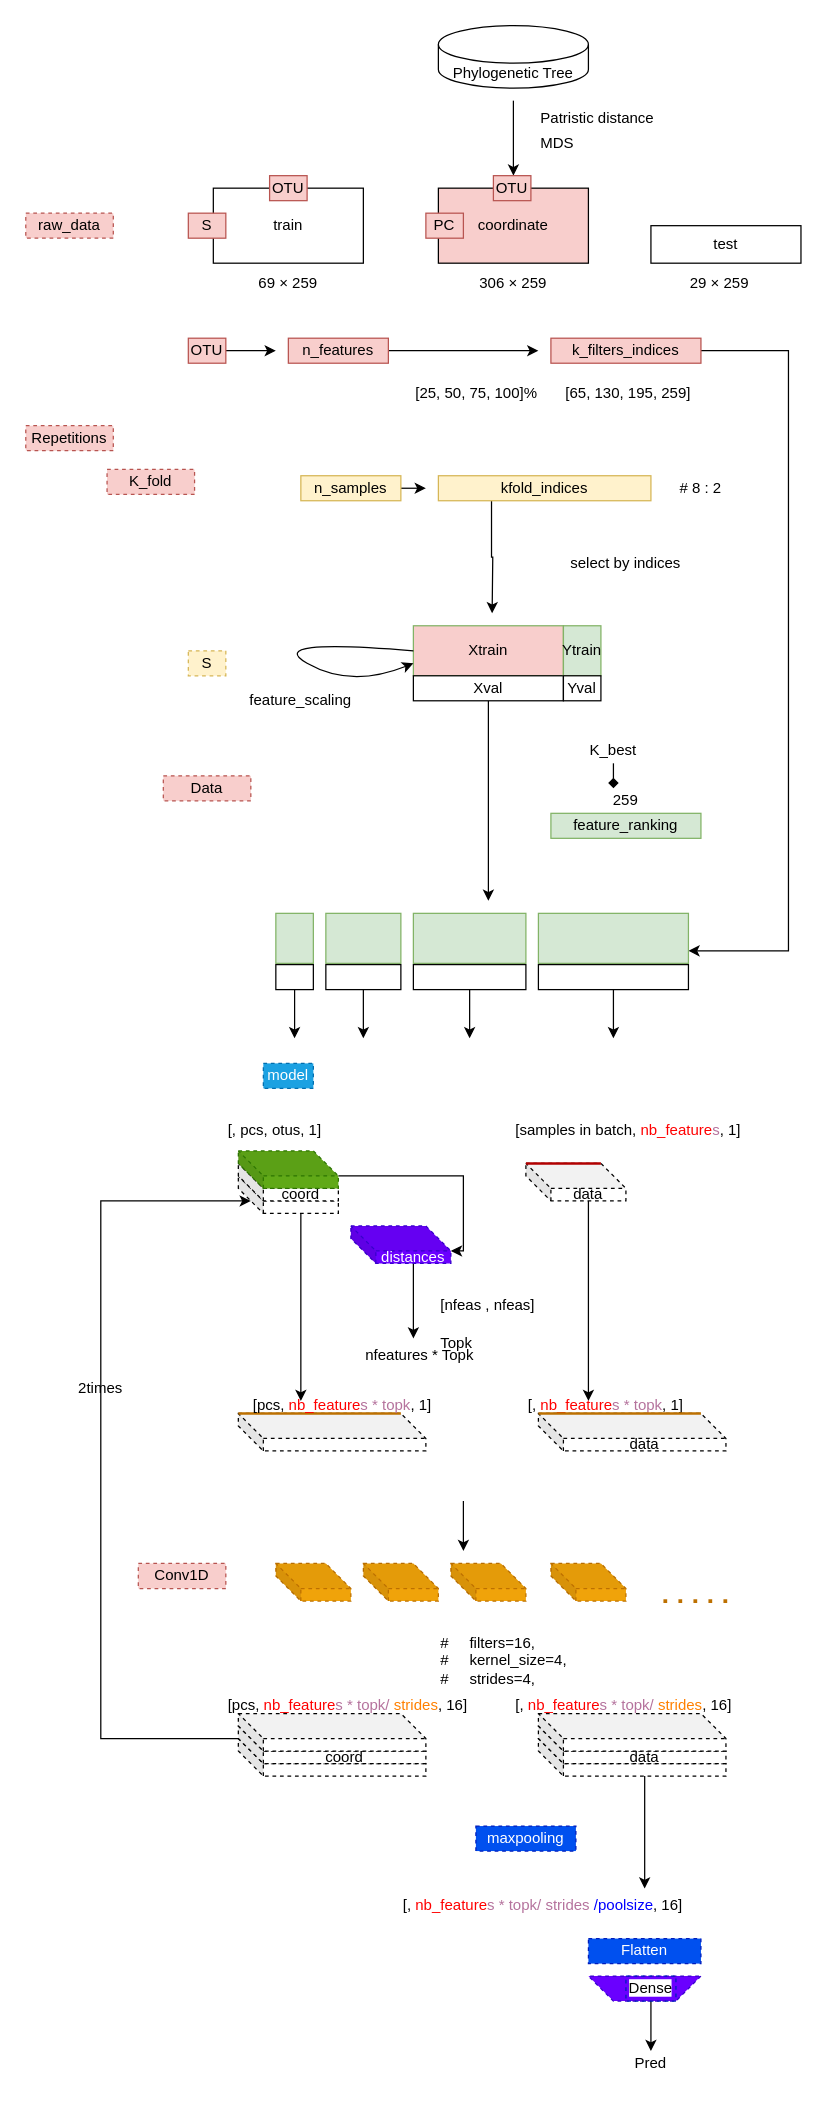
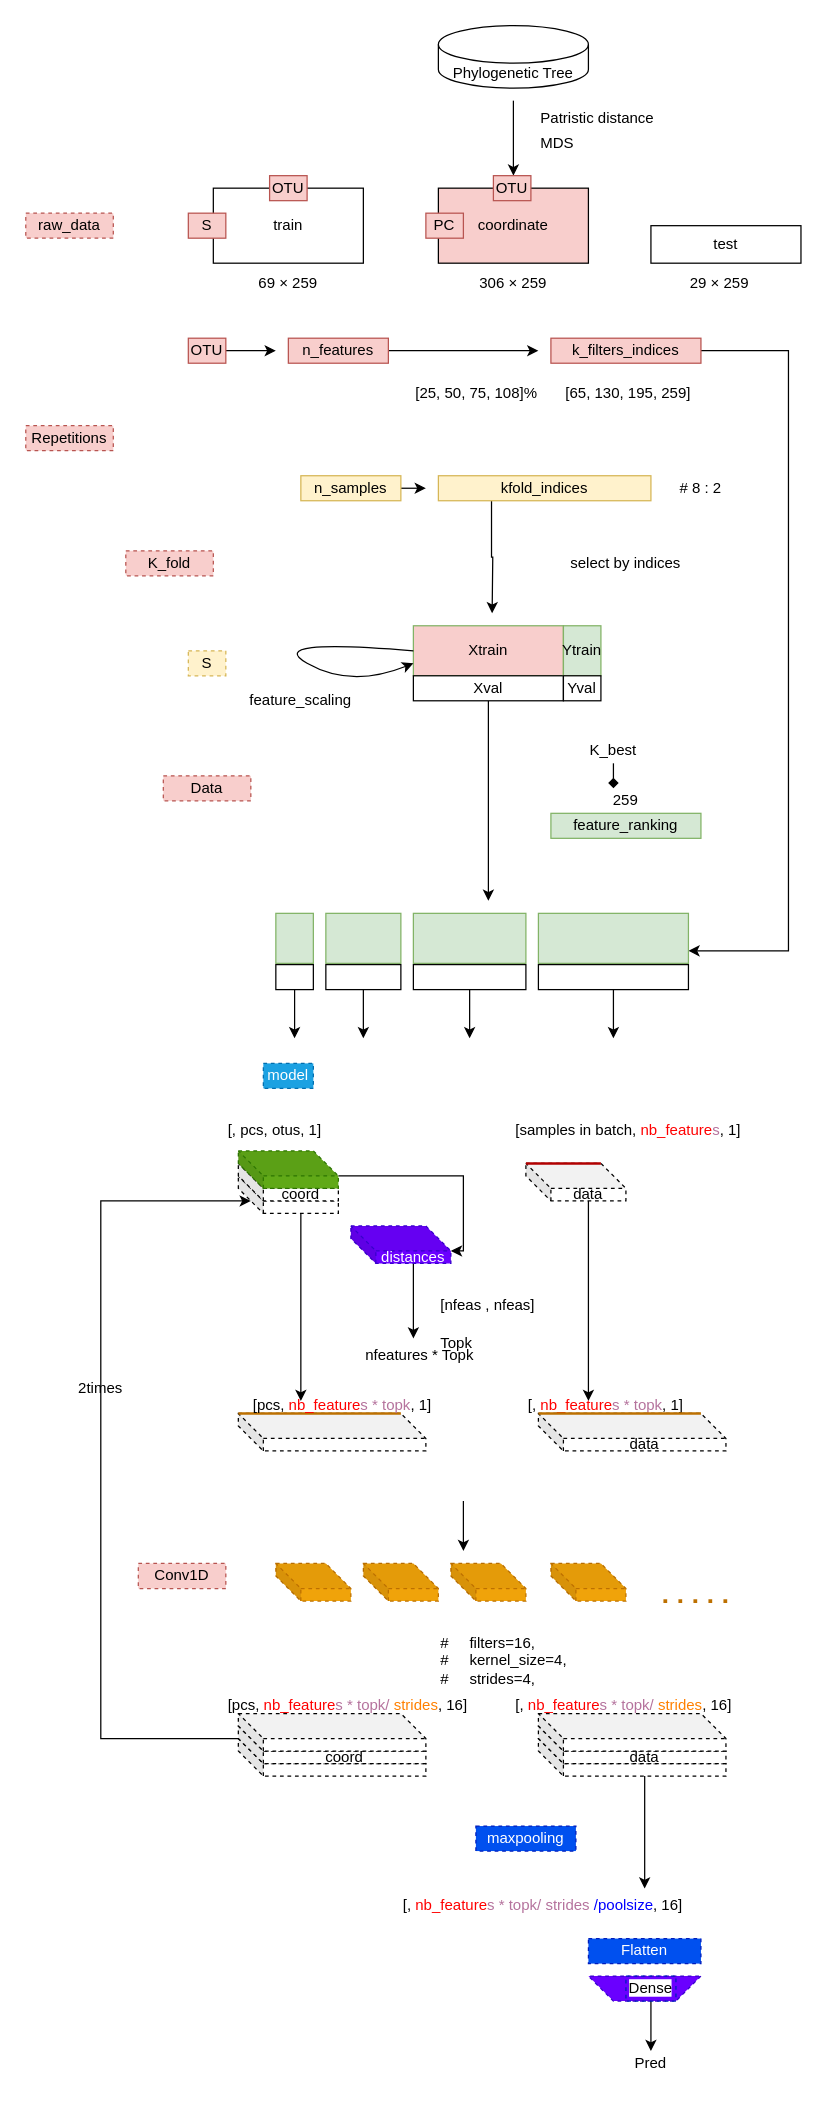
(480, 393) -> (480, 393)
(151, 482) -> (169, 563)
